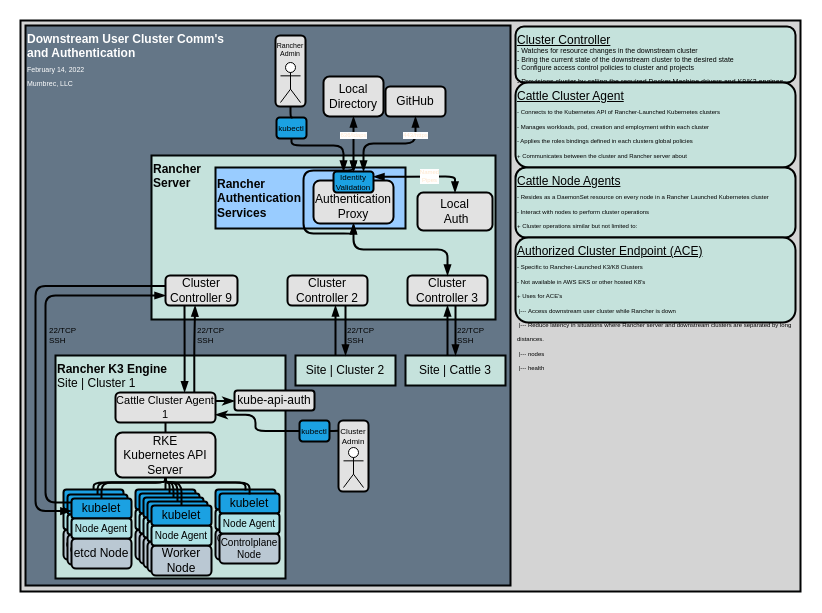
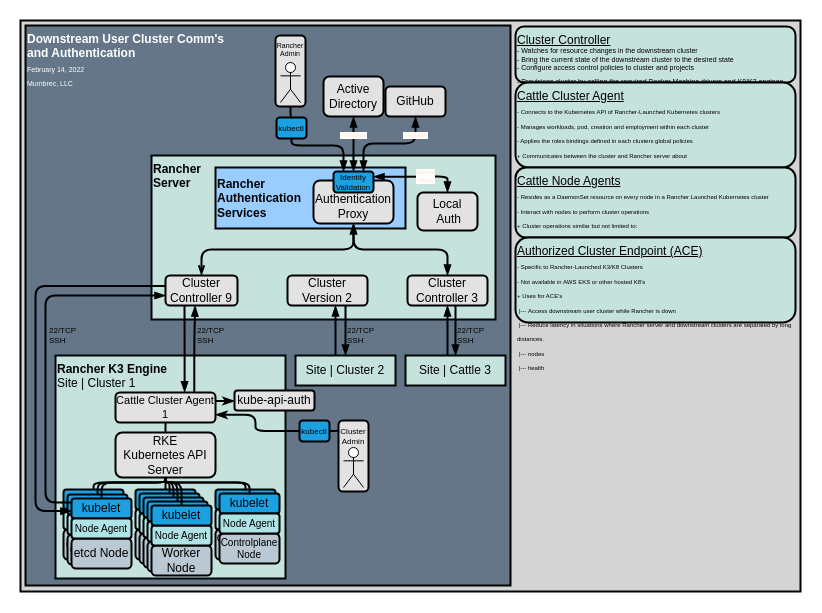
(354, 97) -> (354, 97)
(304, 200) -> (271, 250)
(455, 212) -> (448, 212)
(328, 291) -> (328, 291)
